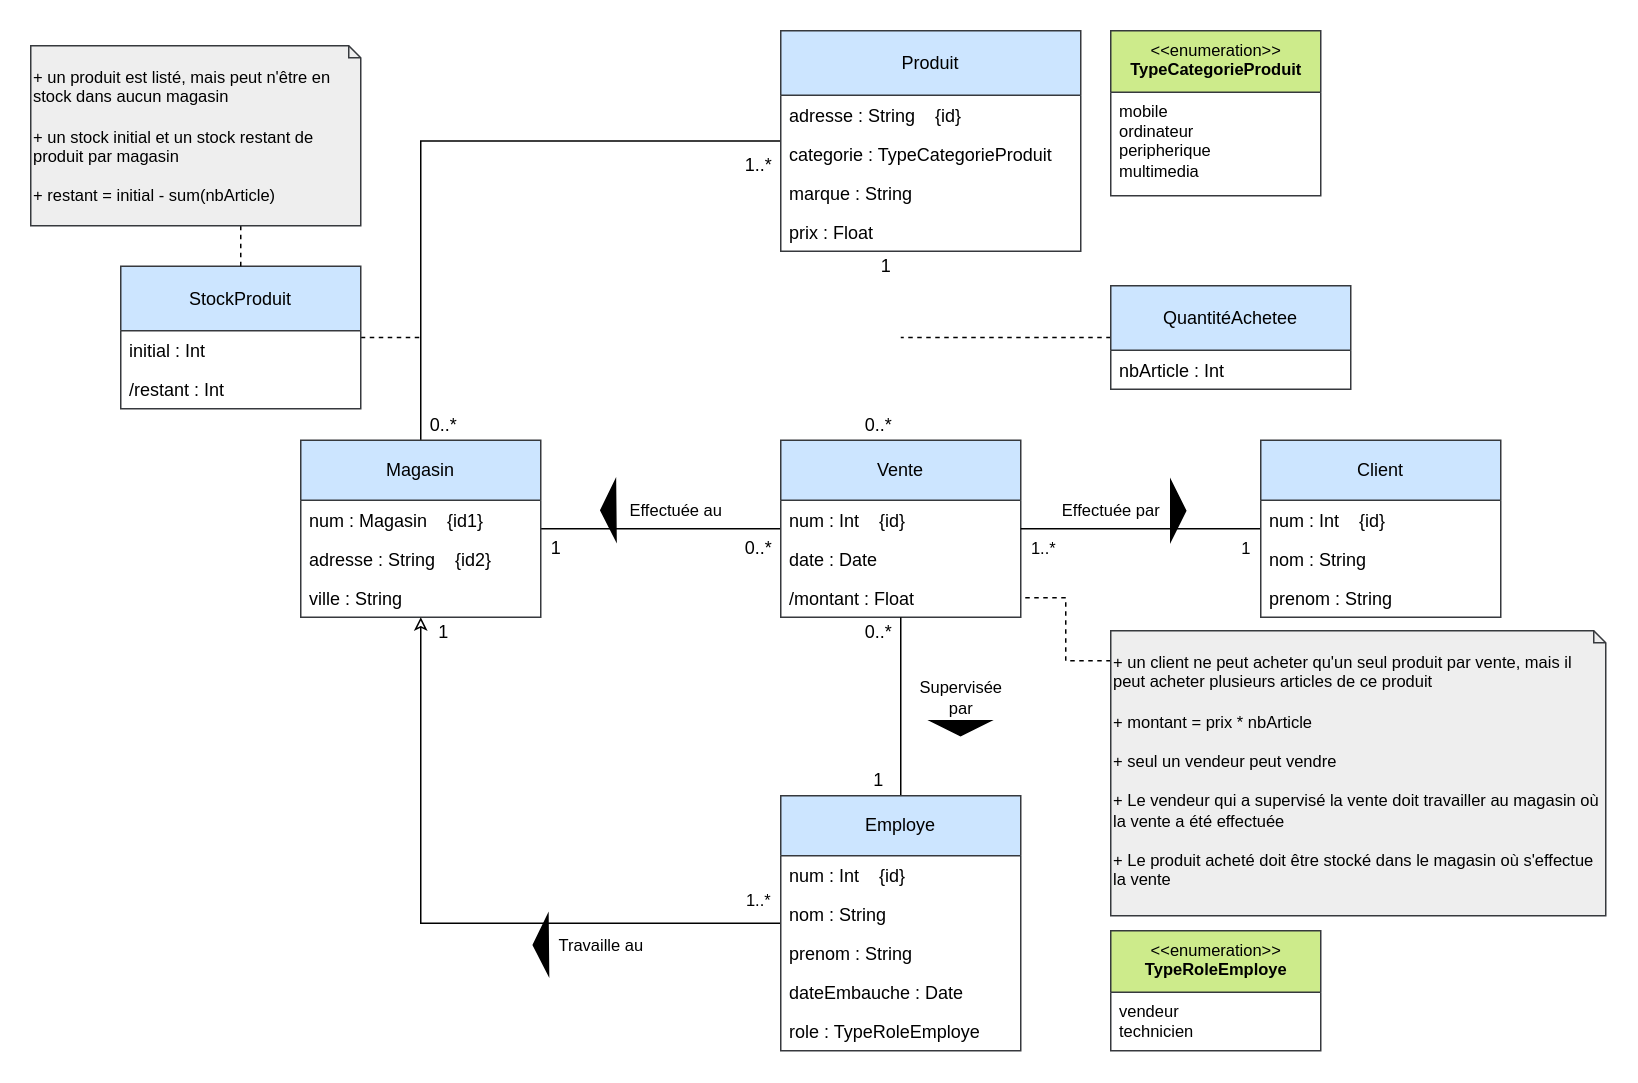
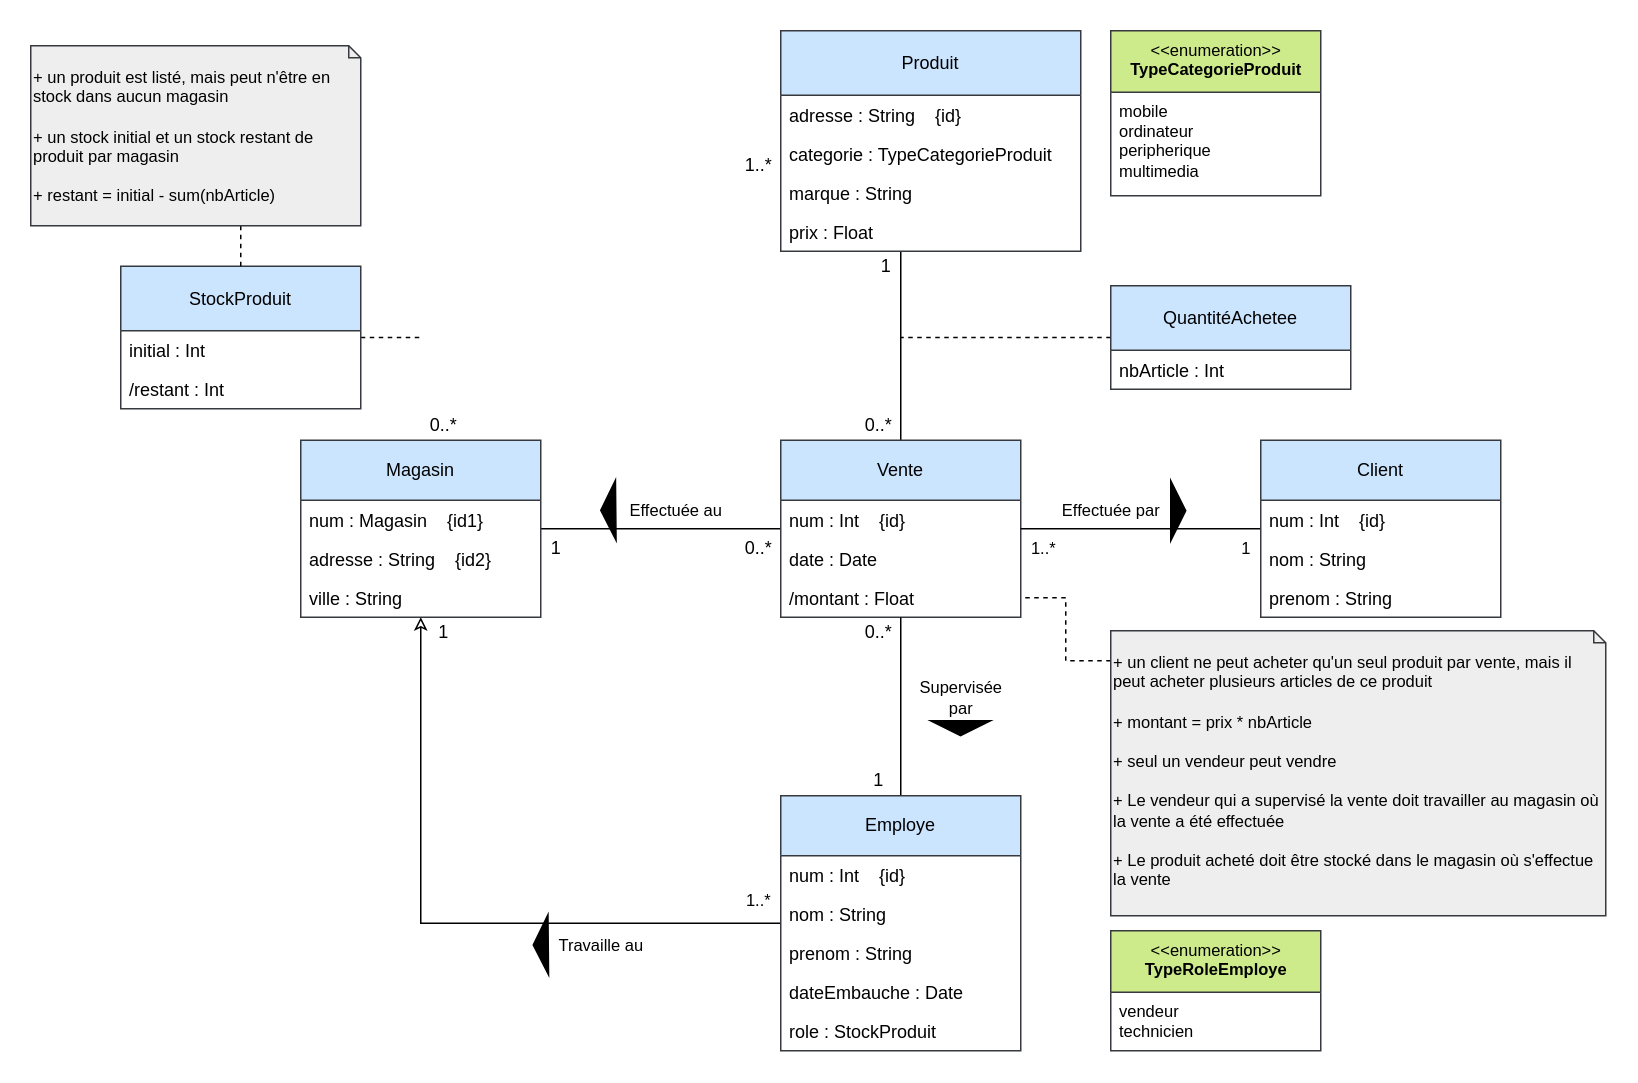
(450, 141) -> none
none -> (901, 347)
(886, 1032) -> (873, 1032)
